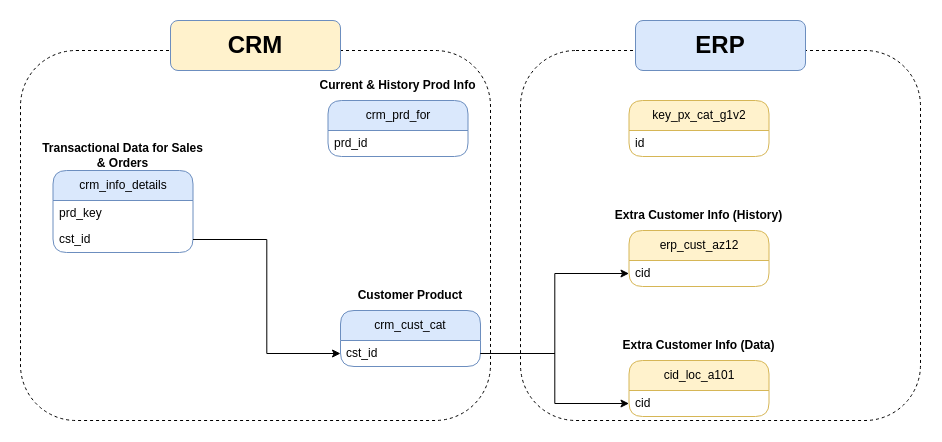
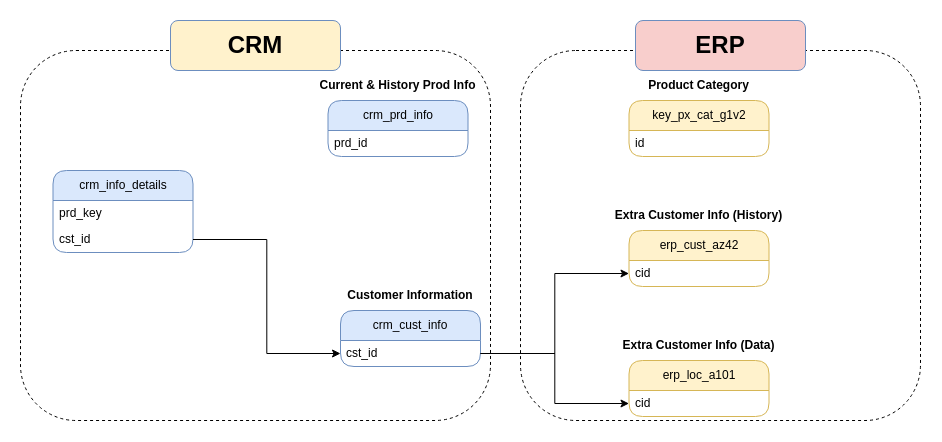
(721, 46) -> (721, 46)
none -> (699, 86)
(399, 116) -> (399, 116)
(123, 156) -> none
(700, 246) -> (700, 246)
(411, 296) -> (411, 296)
(411, 326) -> (411, 326)
(700, 376) -> (700, 376)
